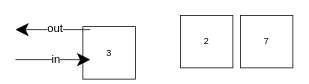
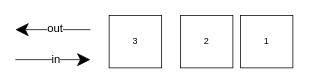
(267, 42) -> (267, 42)
(109, 53) -> (135, 42)
